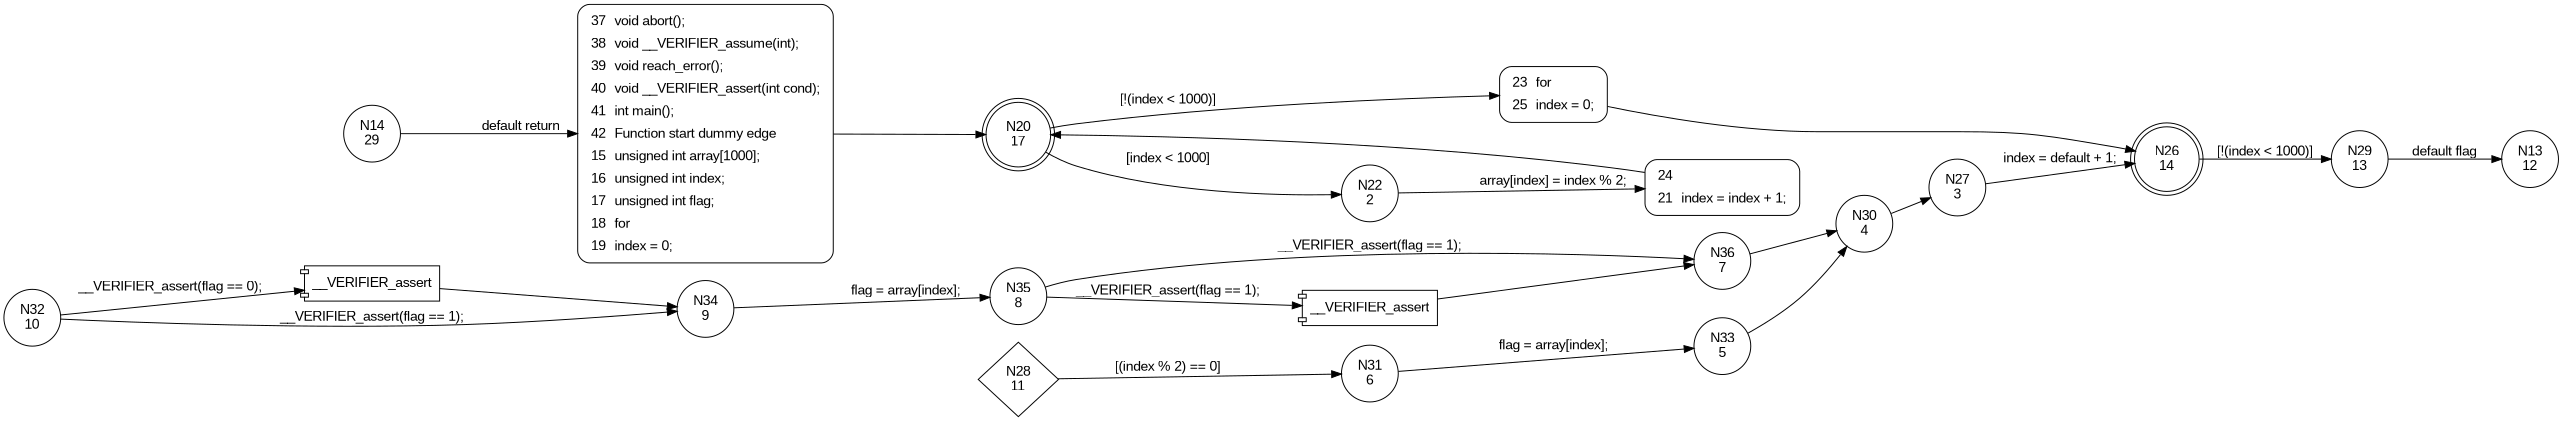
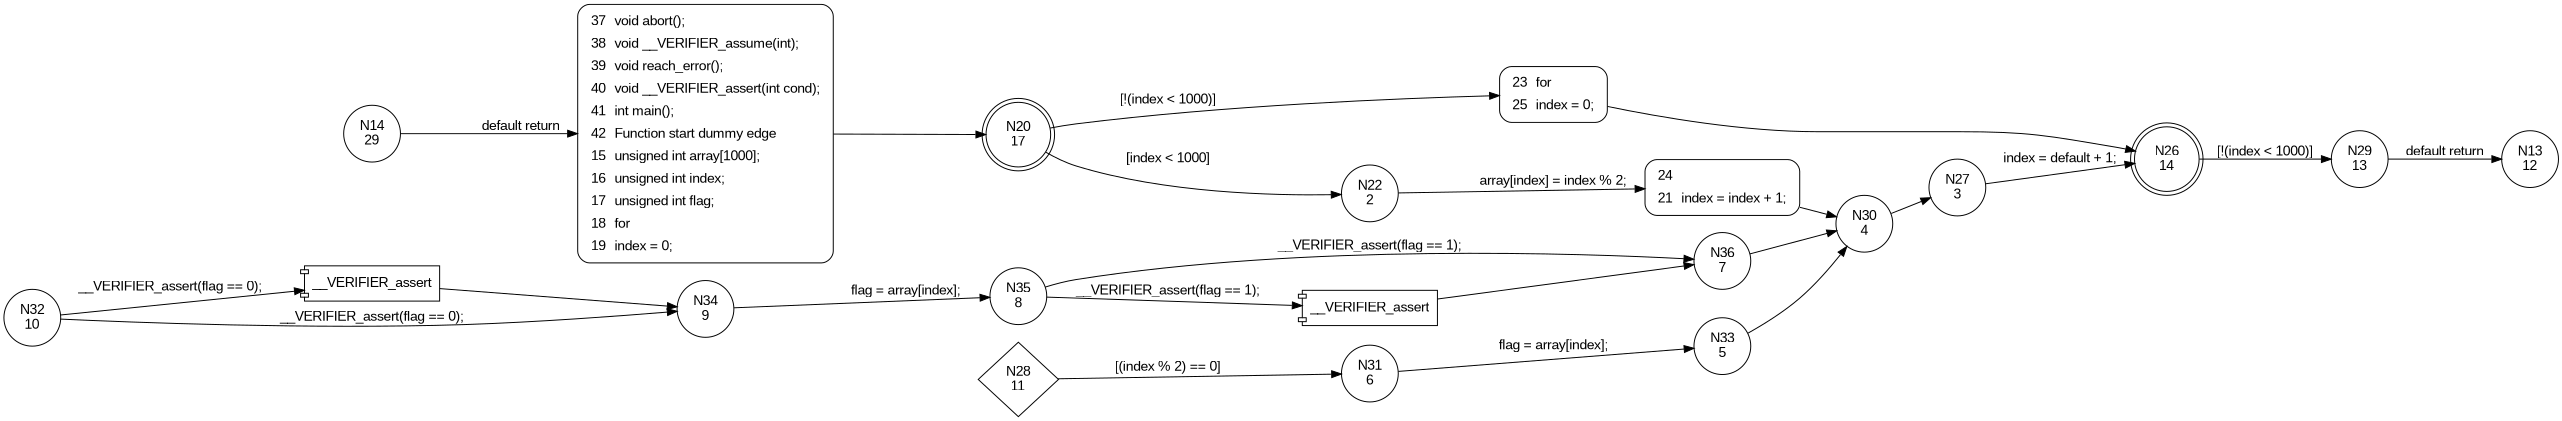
(1353, 145) -> (1813, 211)
(2445, 152) -> (2445, 152)
(372, 317) -> (372, 317)
